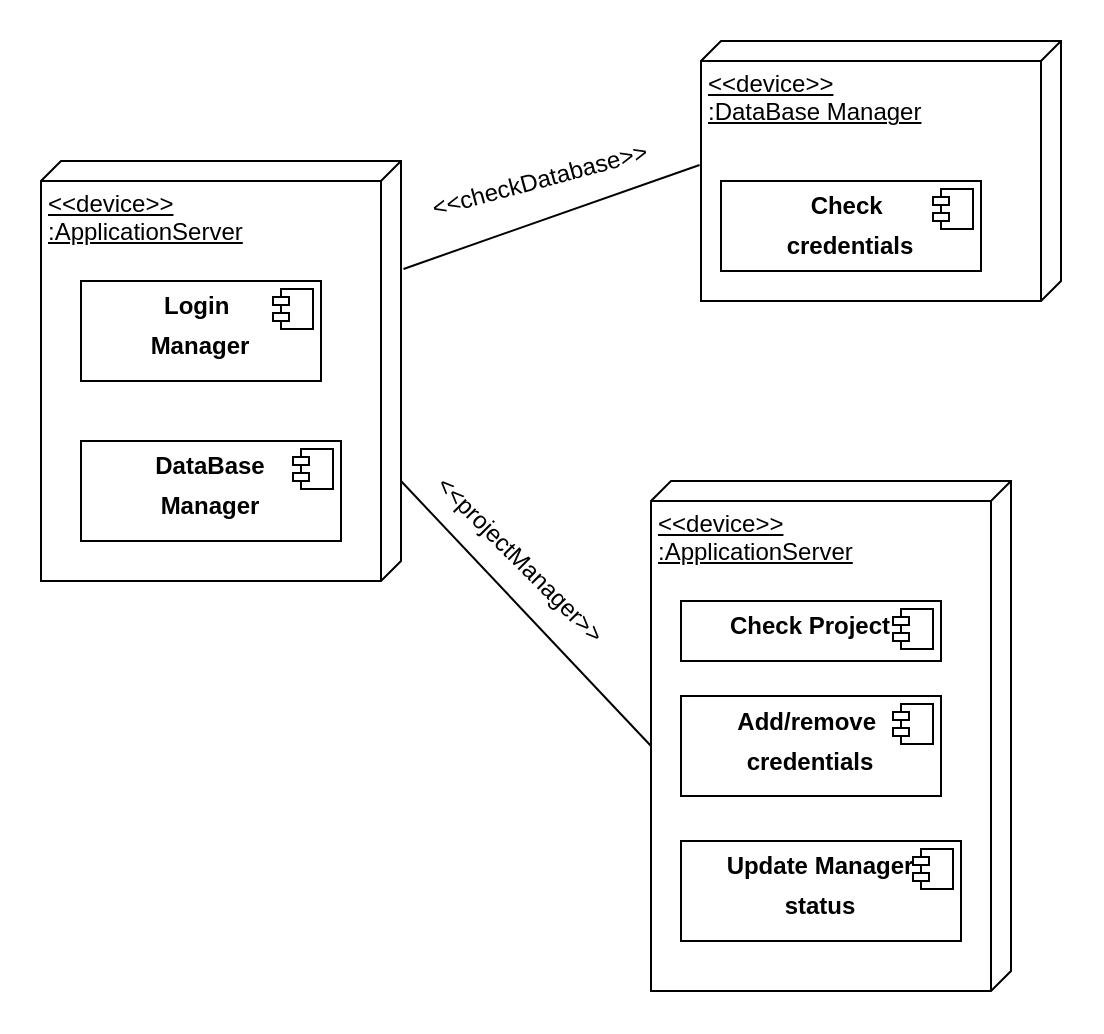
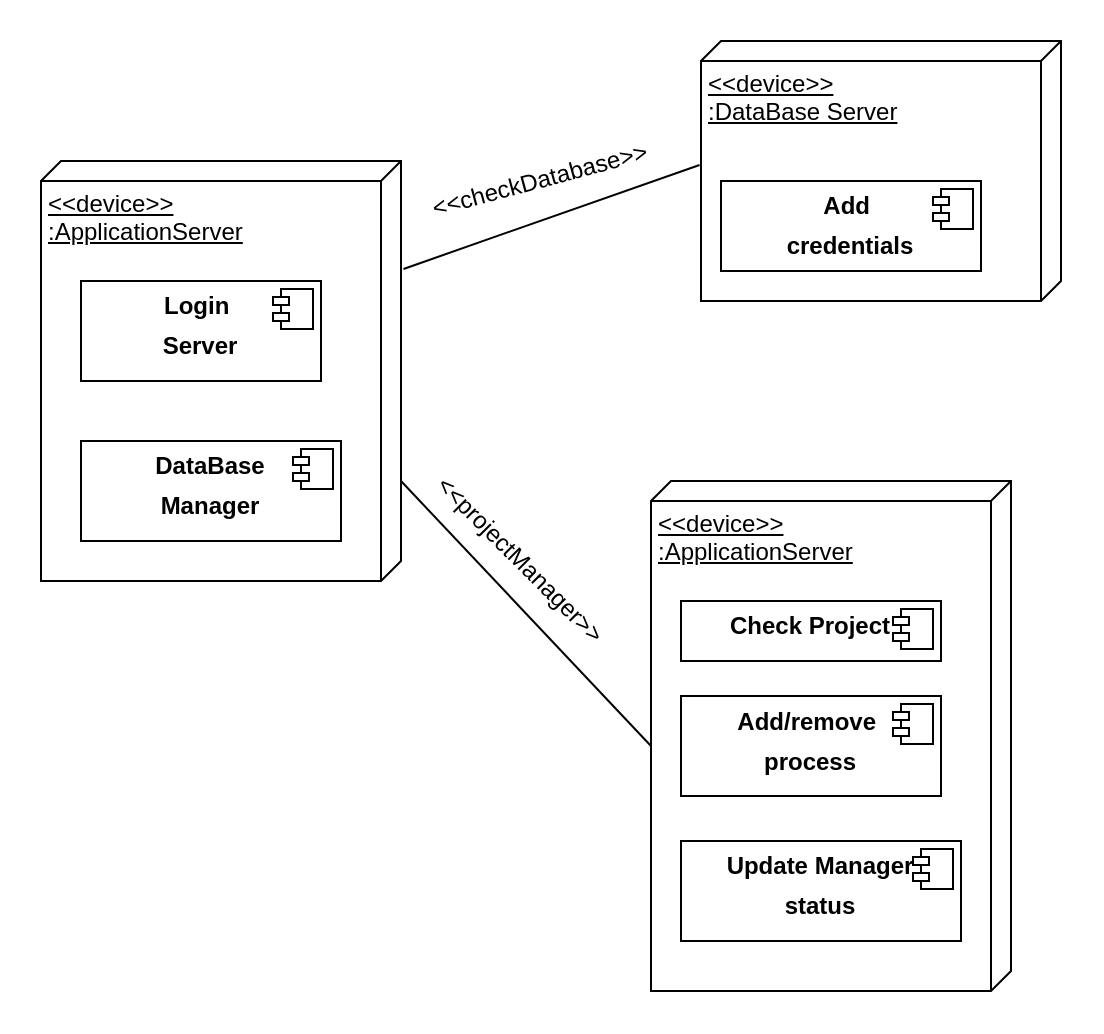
(817, 100) -> (810, 100)
(789, 181) -> (789, 181)
(128, 281) -> (121, 281)
(749, 697) -> (748, 697)
